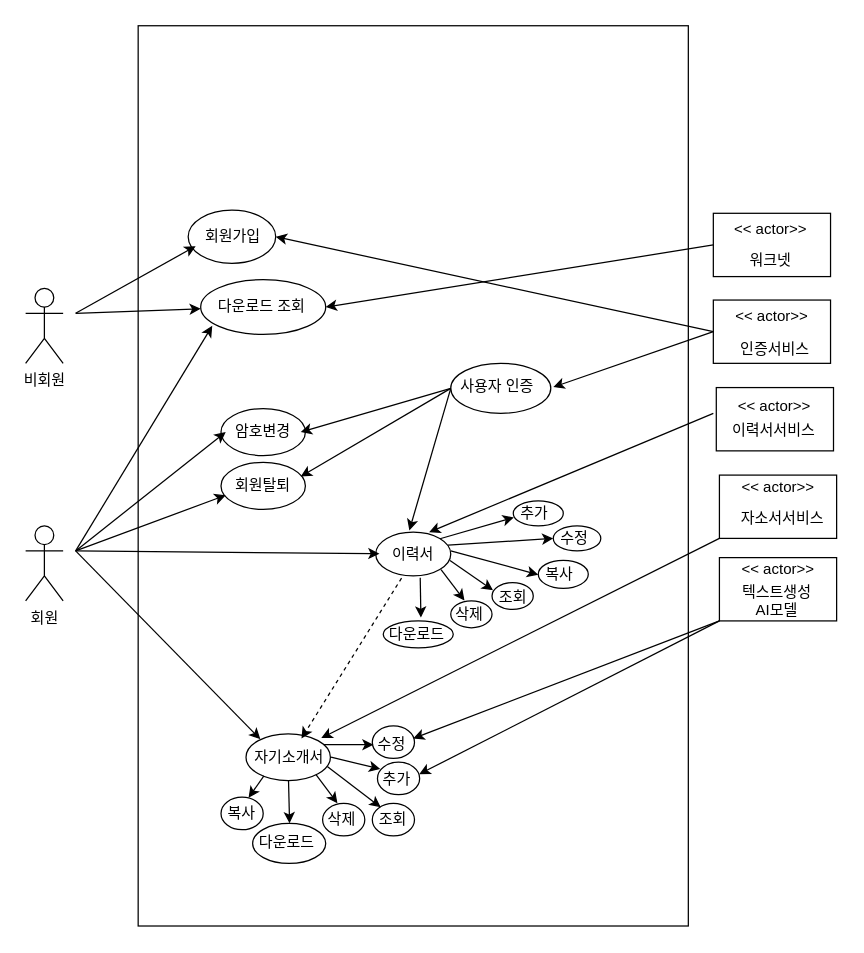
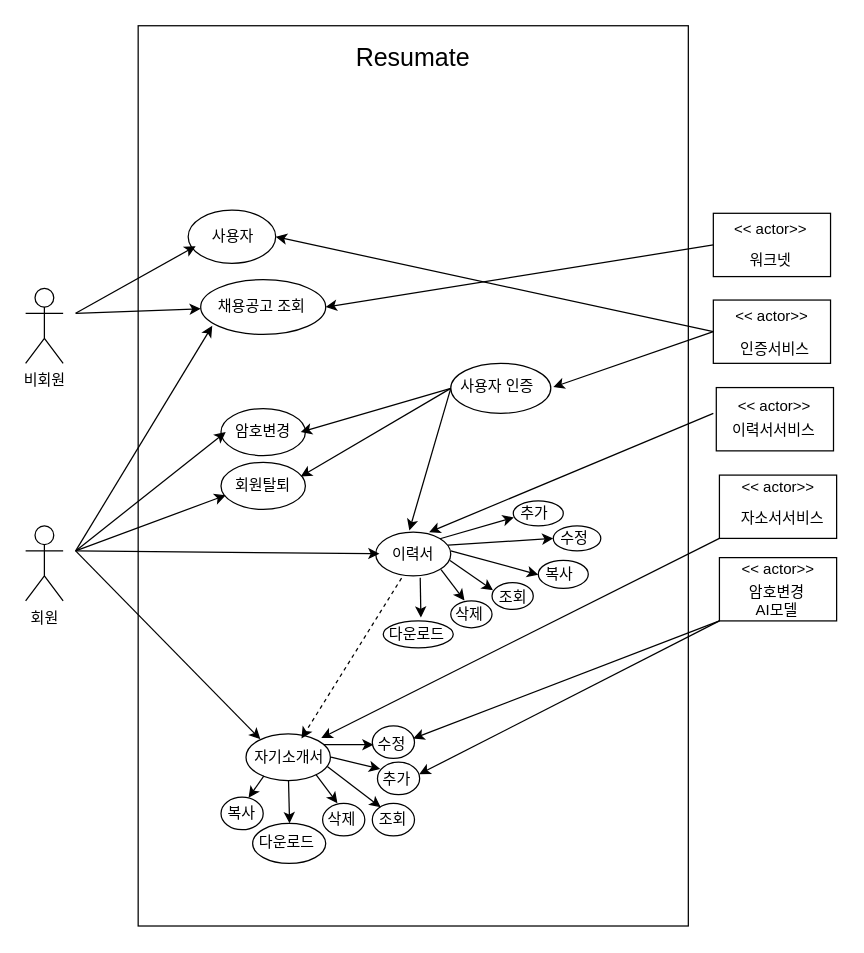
none -> (413, 57)
(233, 237) -> (233, 237)
(262, 307) -> (262, 307)
(777, 601) -> (777, 601)
